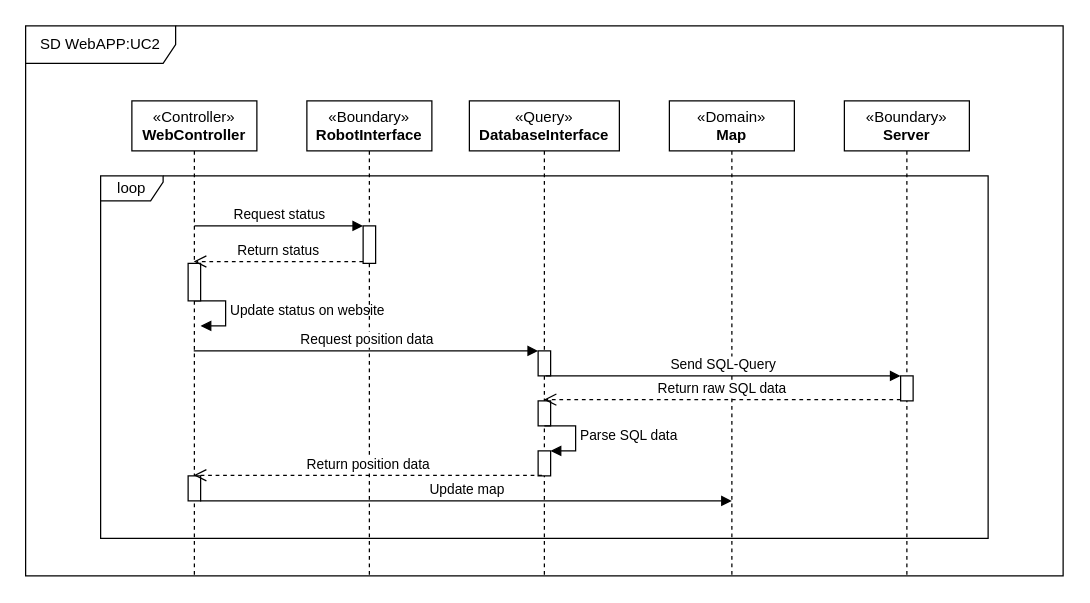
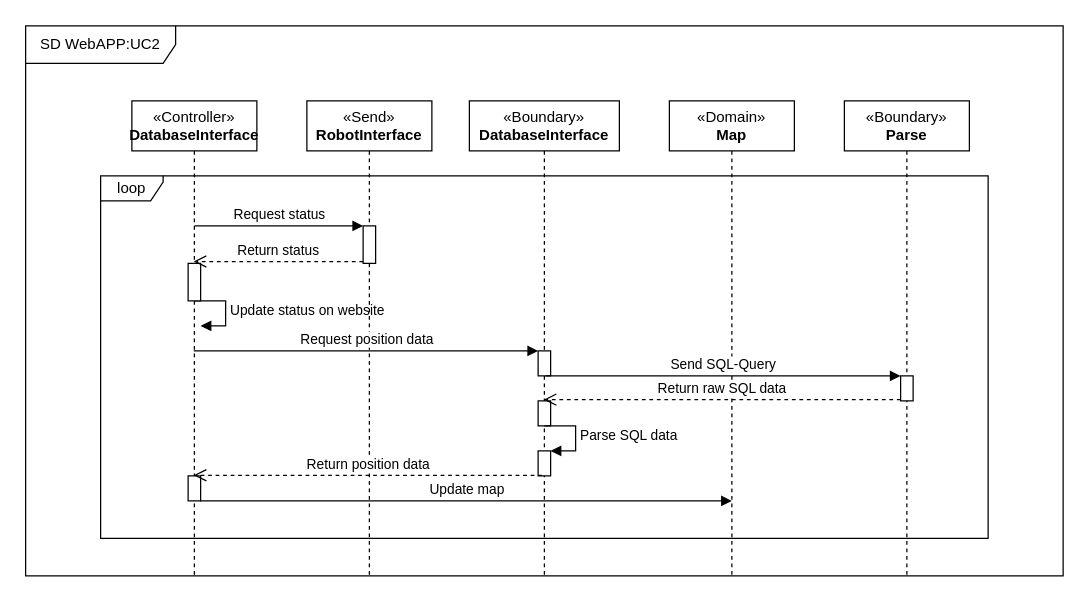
(194, 126) -> (194, 126)
(369, 126) -> (369, 126)
(544, 126) -> (544, 126)
(907, 126) -> (907, 126)
